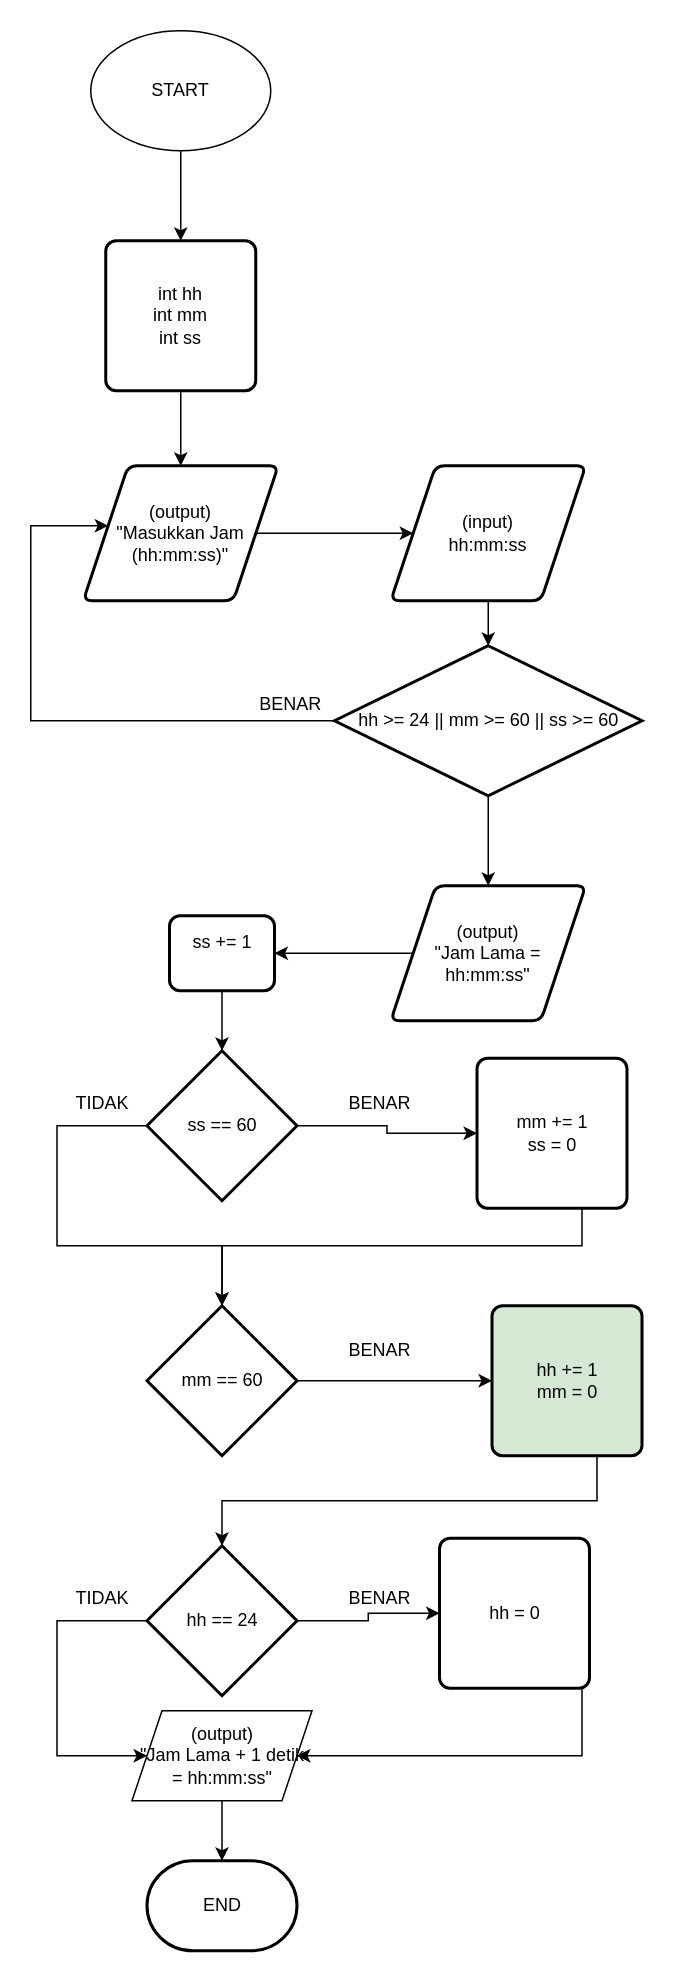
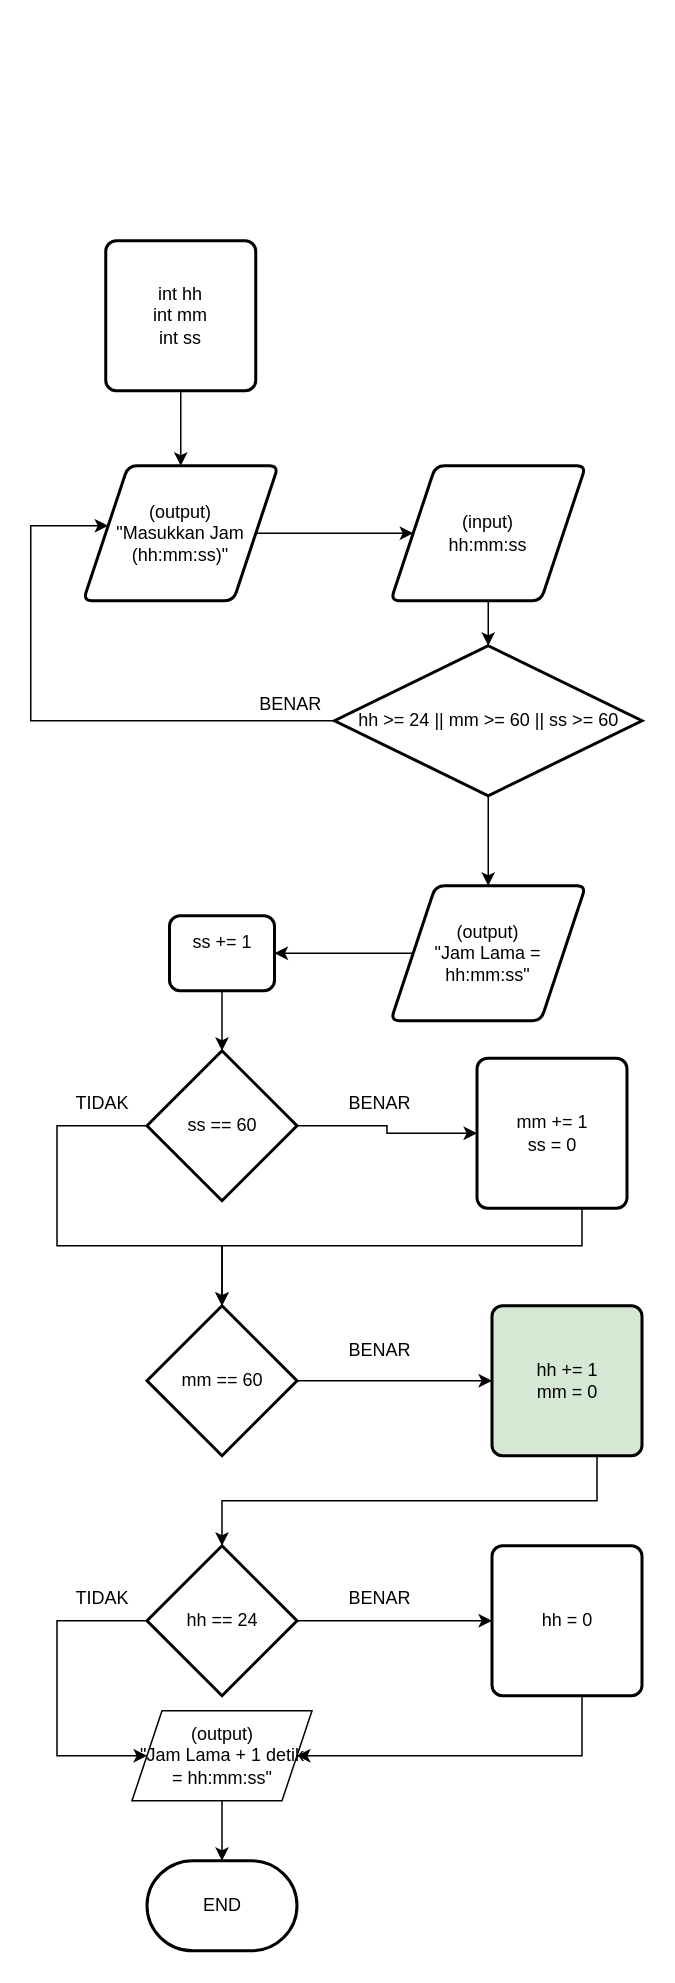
(181, 91) -> none
(181, 191) -> none
(515, 1613) -> (567, 1621)
